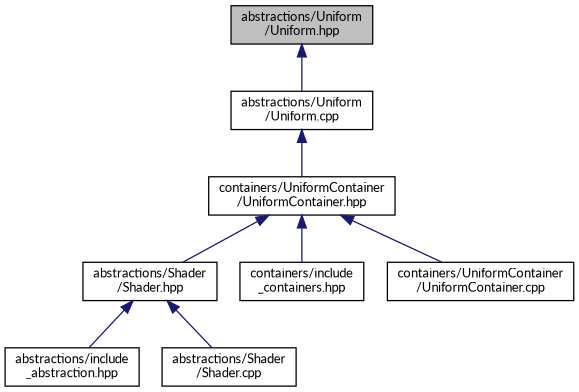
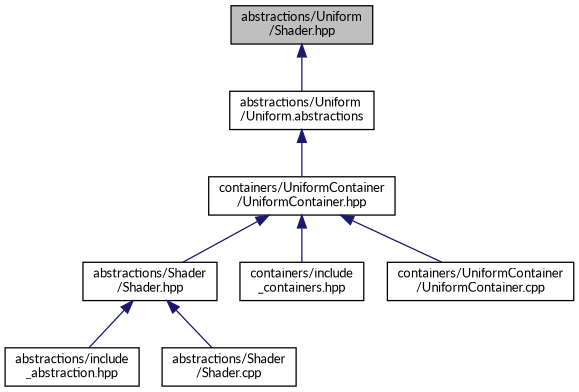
(302, 25) -> (302, 25)
(302, 110) -> (302, 110)
